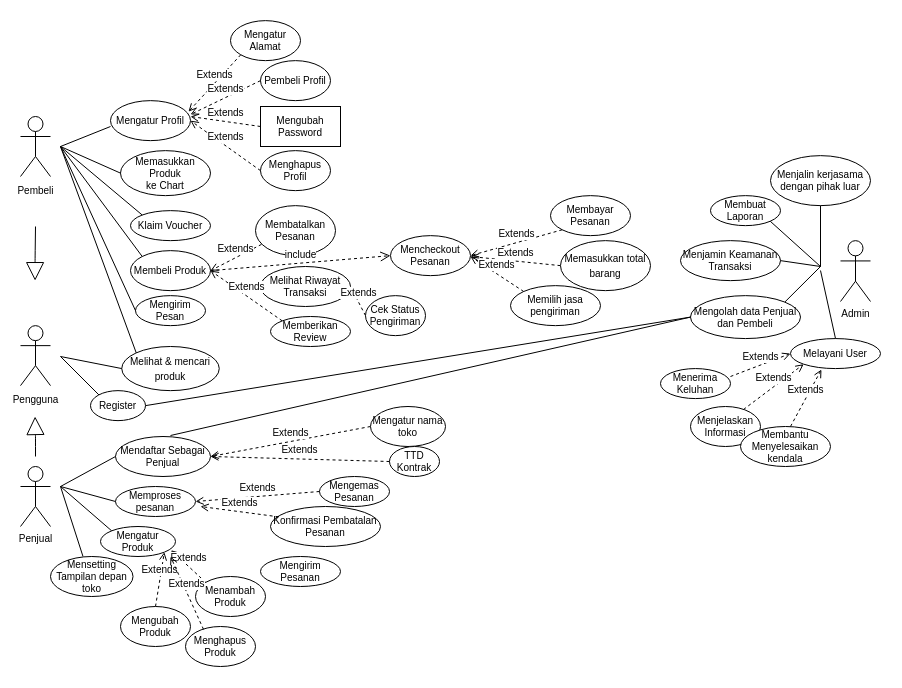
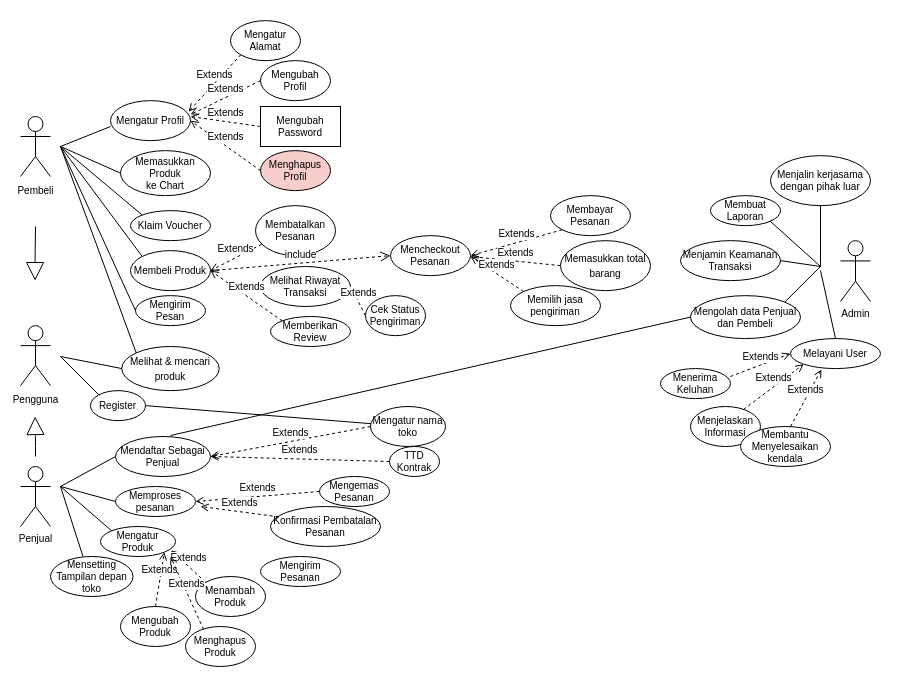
(296, 81) -> (296, 81)
(296, 171) -> (296, 171)
(409, 363) -> (201, 410)
